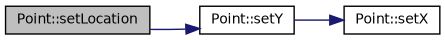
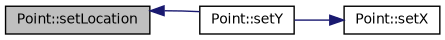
(168, 29) -> (182, 11)
